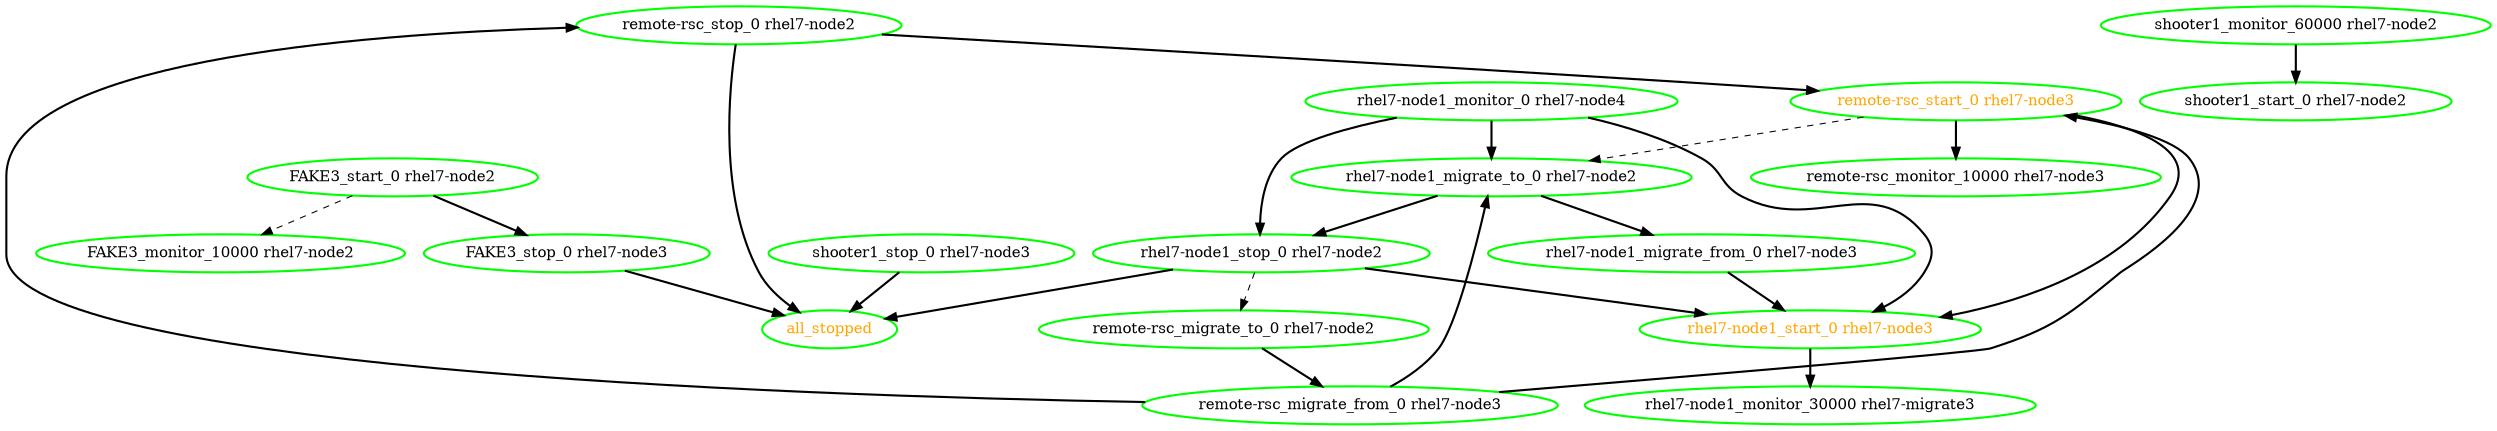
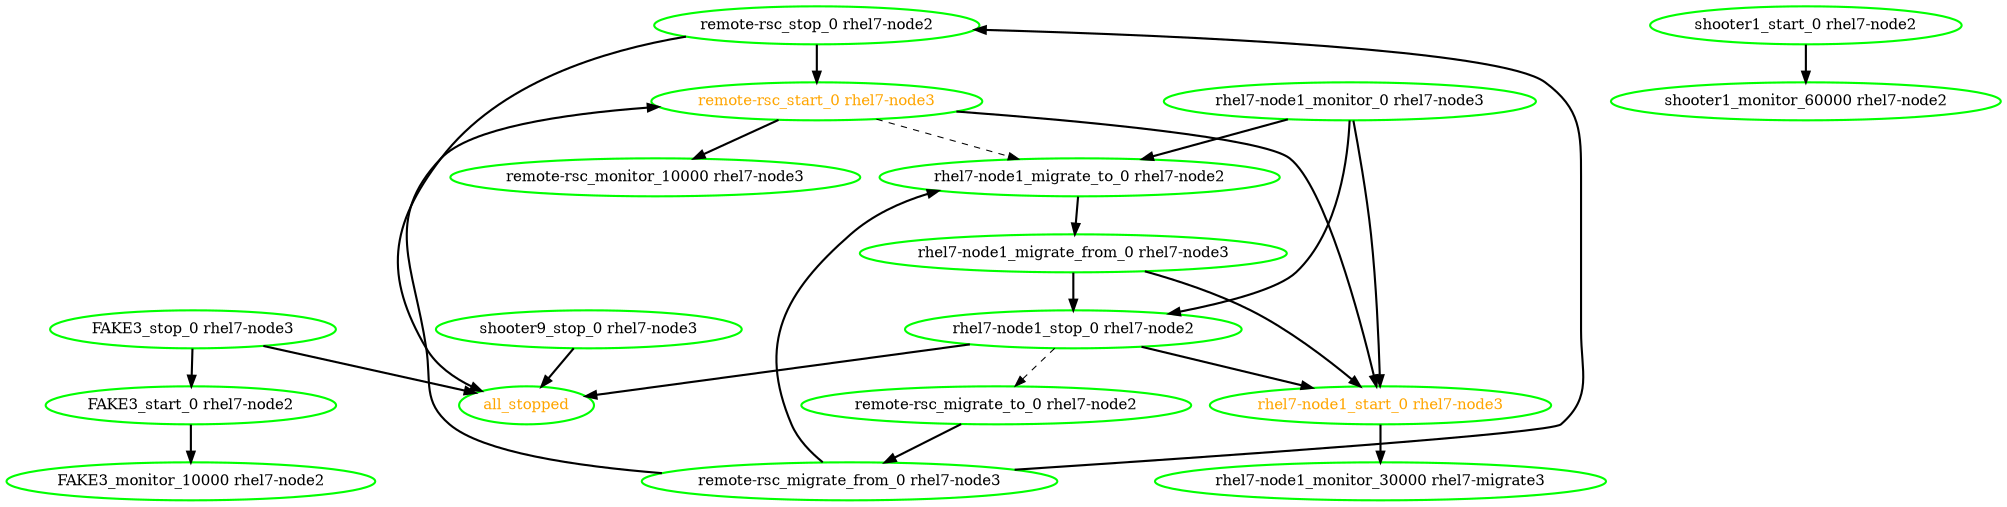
(2296, 58) -> (1806, 58)
(1492, 101) -> (1350, 101)
(312, 213) -> (191, 438)
(475, 213) -> (192, 362)
(1381, 214) -> (1073, 286)
(922, 253) -> (589, 329)
